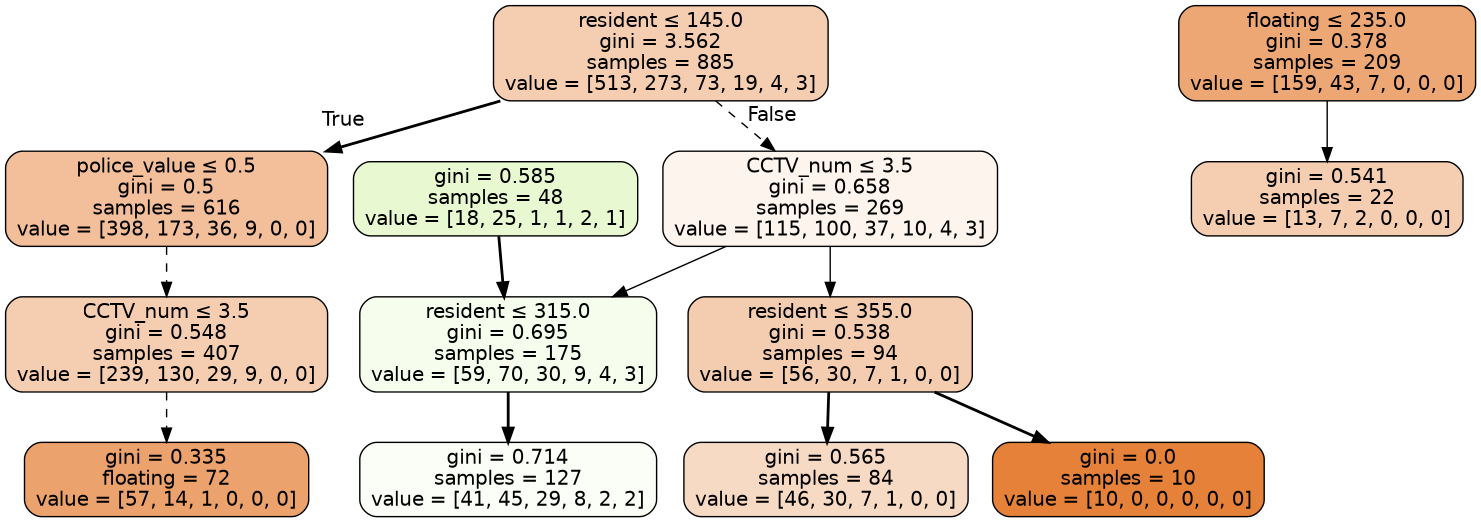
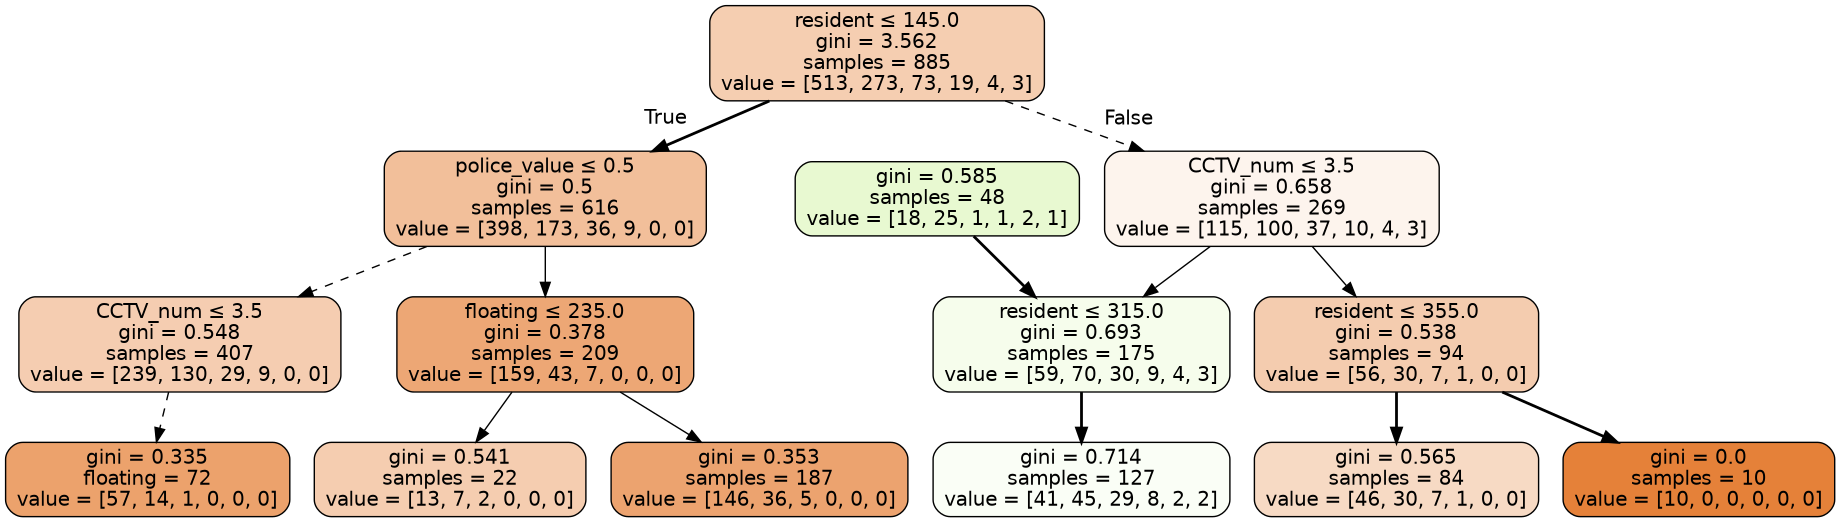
none -> (545, 264)
(508, 333) -> (1082, 333)
none -> (760, 479)
